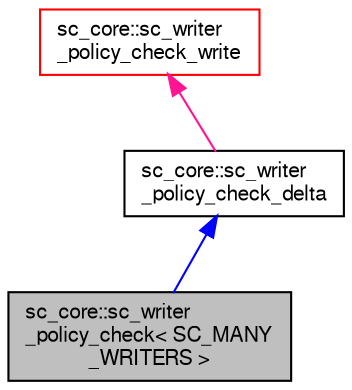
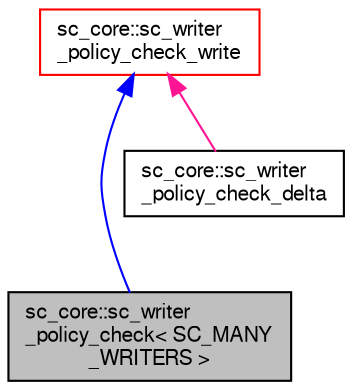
(190, 264) -> (102, 193)
